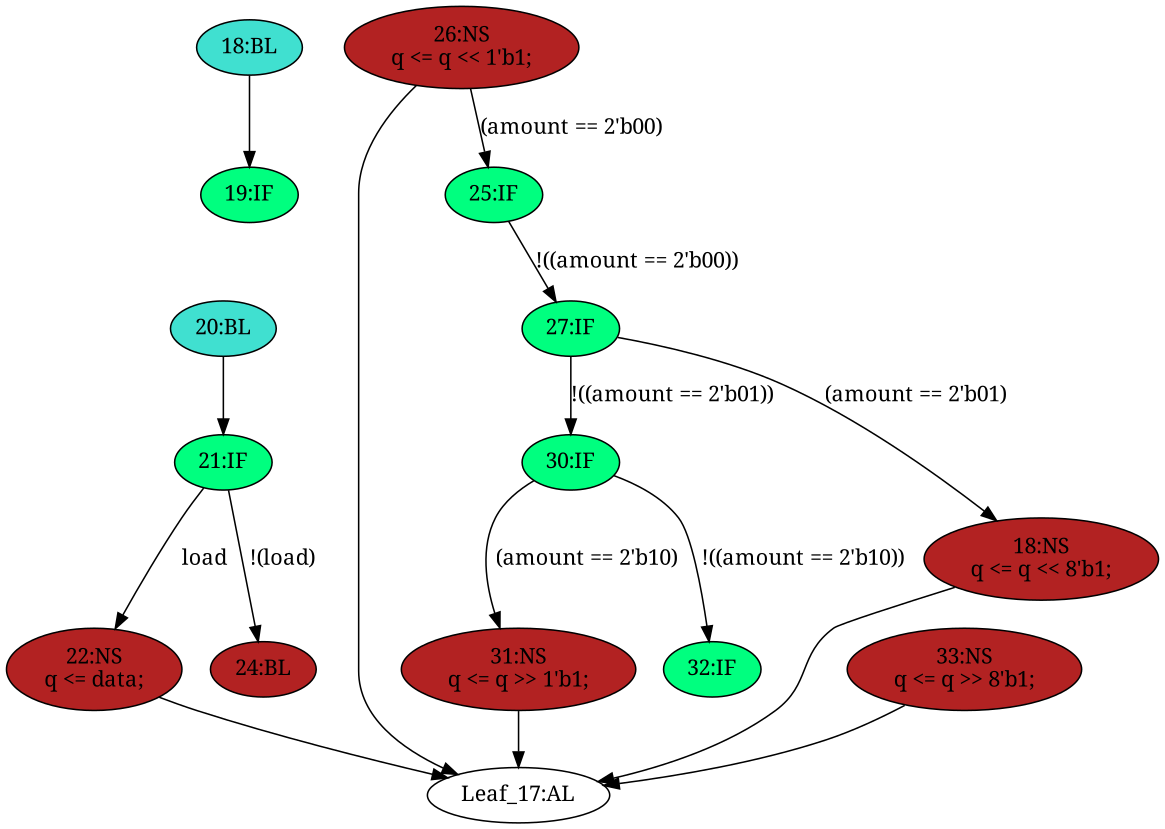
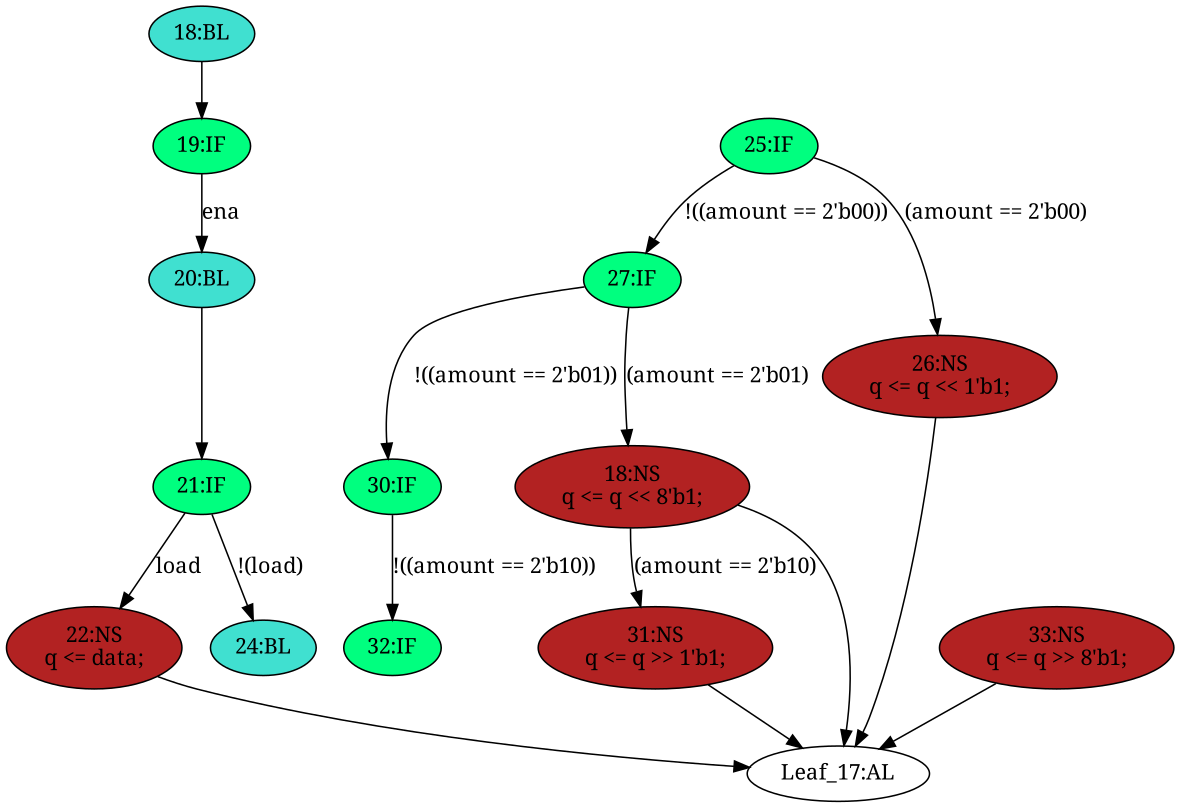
(478, 120) -> (901, 218)
none -> (202, 205)
(488, 538) -> (632, 560)
(263, 669) -> (263, 648)
